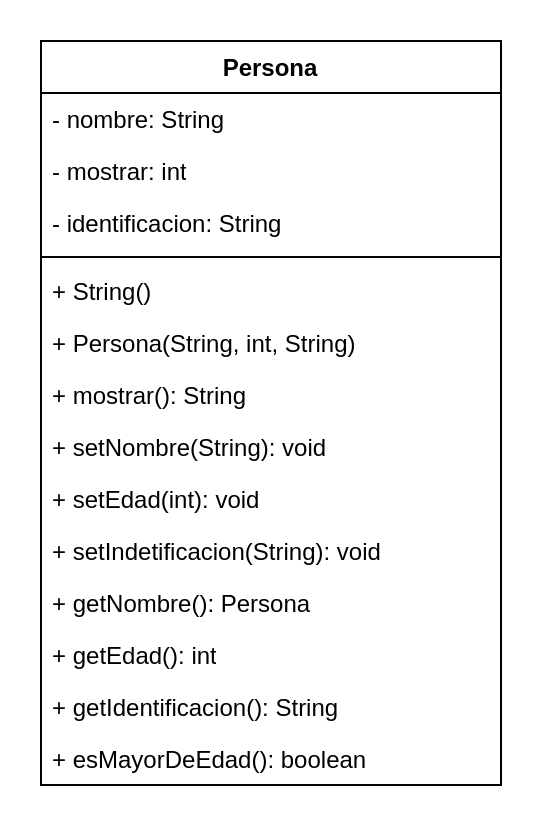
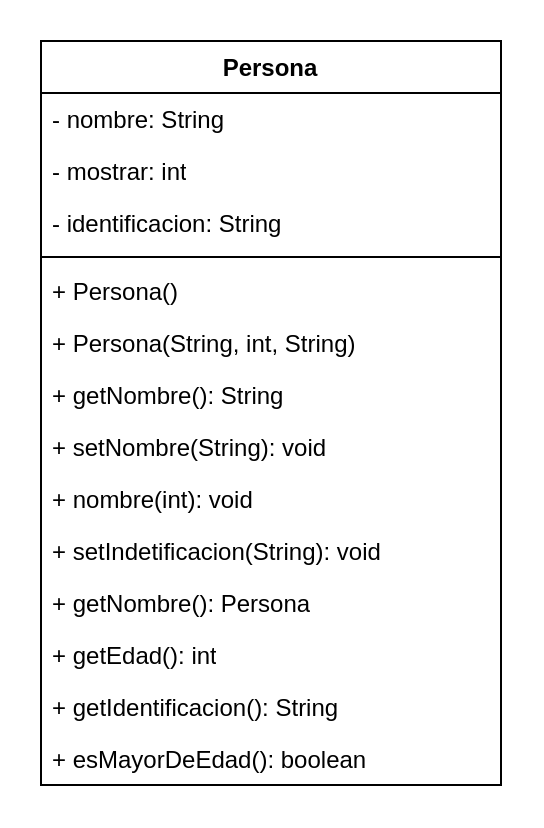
(114, 293) -> (124, 293)
(168, 397) -> (182, 397)
(172, 501) -> (165, 501)
